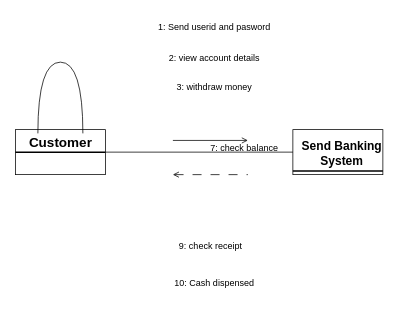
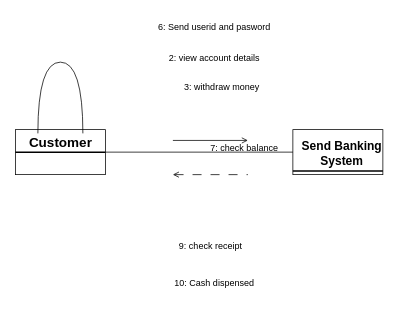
(215, 27) -> (215, 27)
(214, 86) -> (222, 86)
